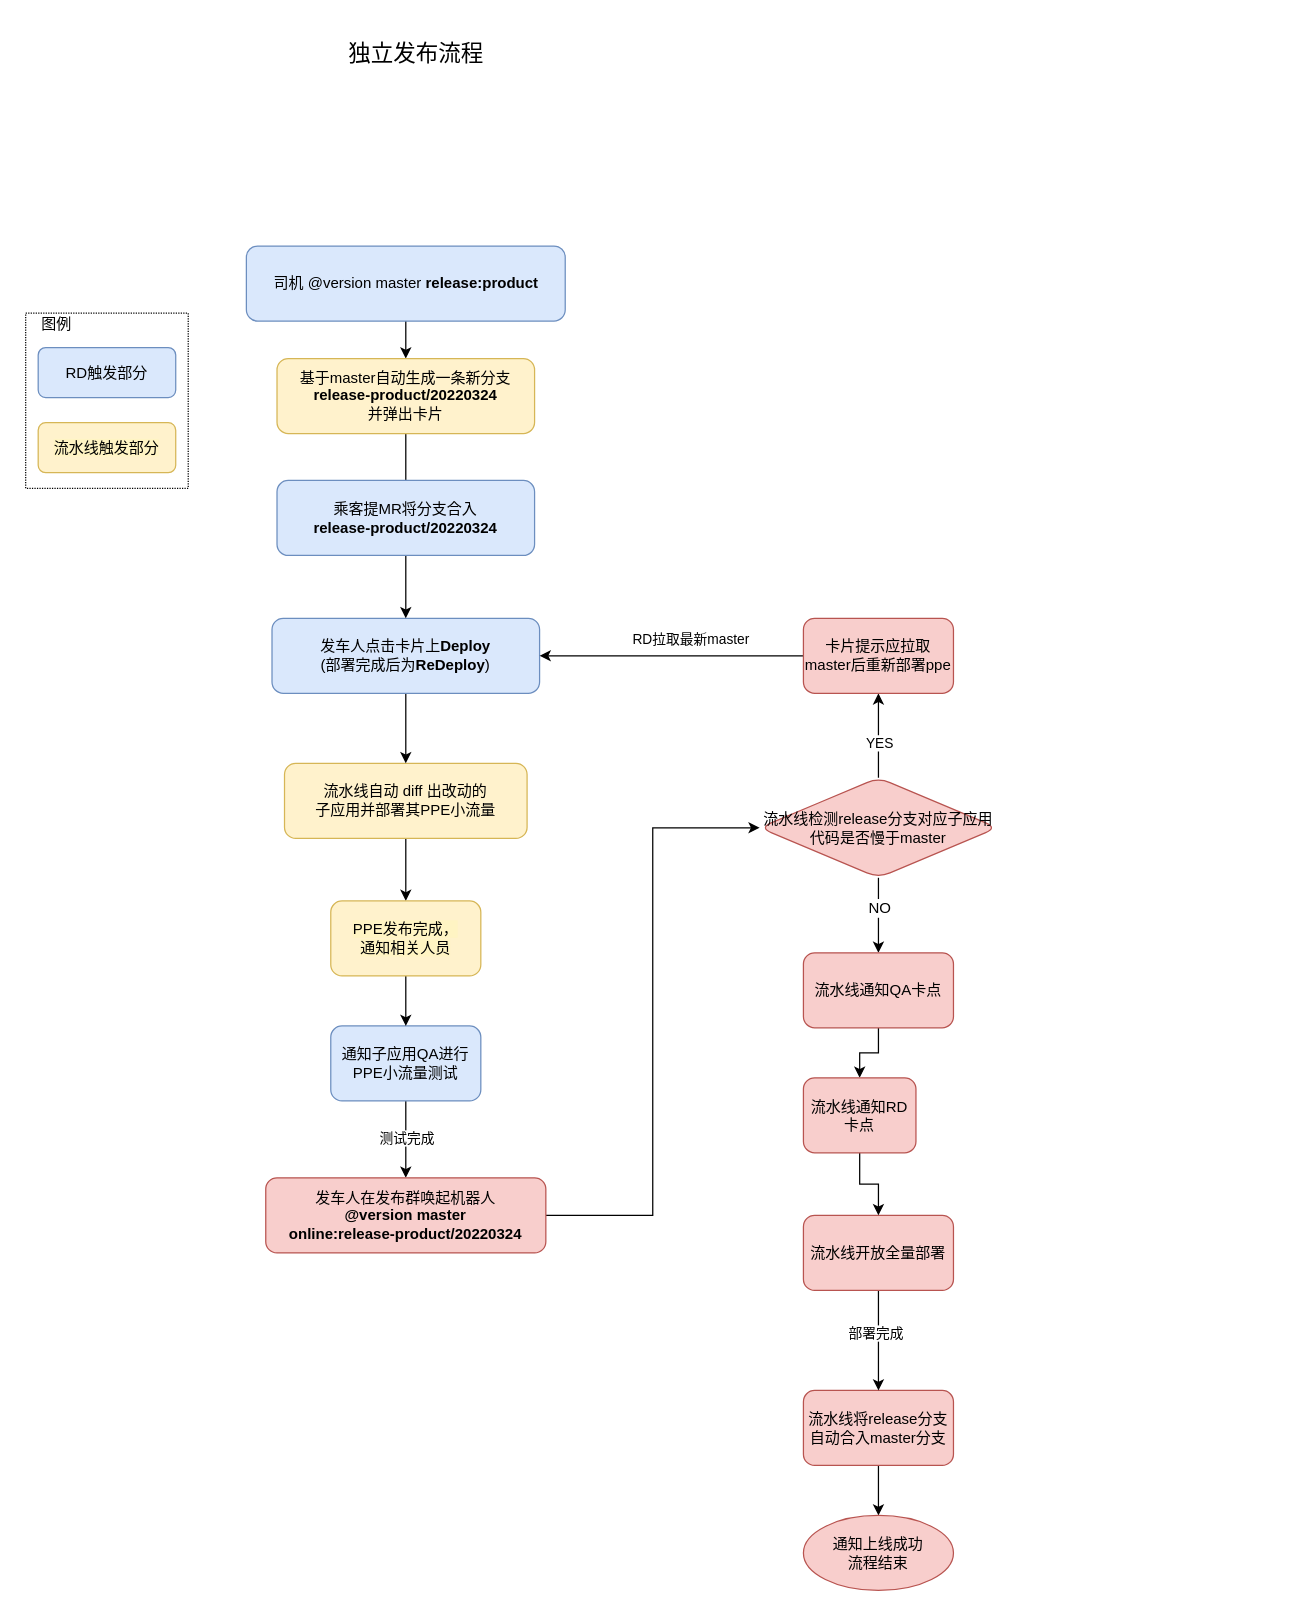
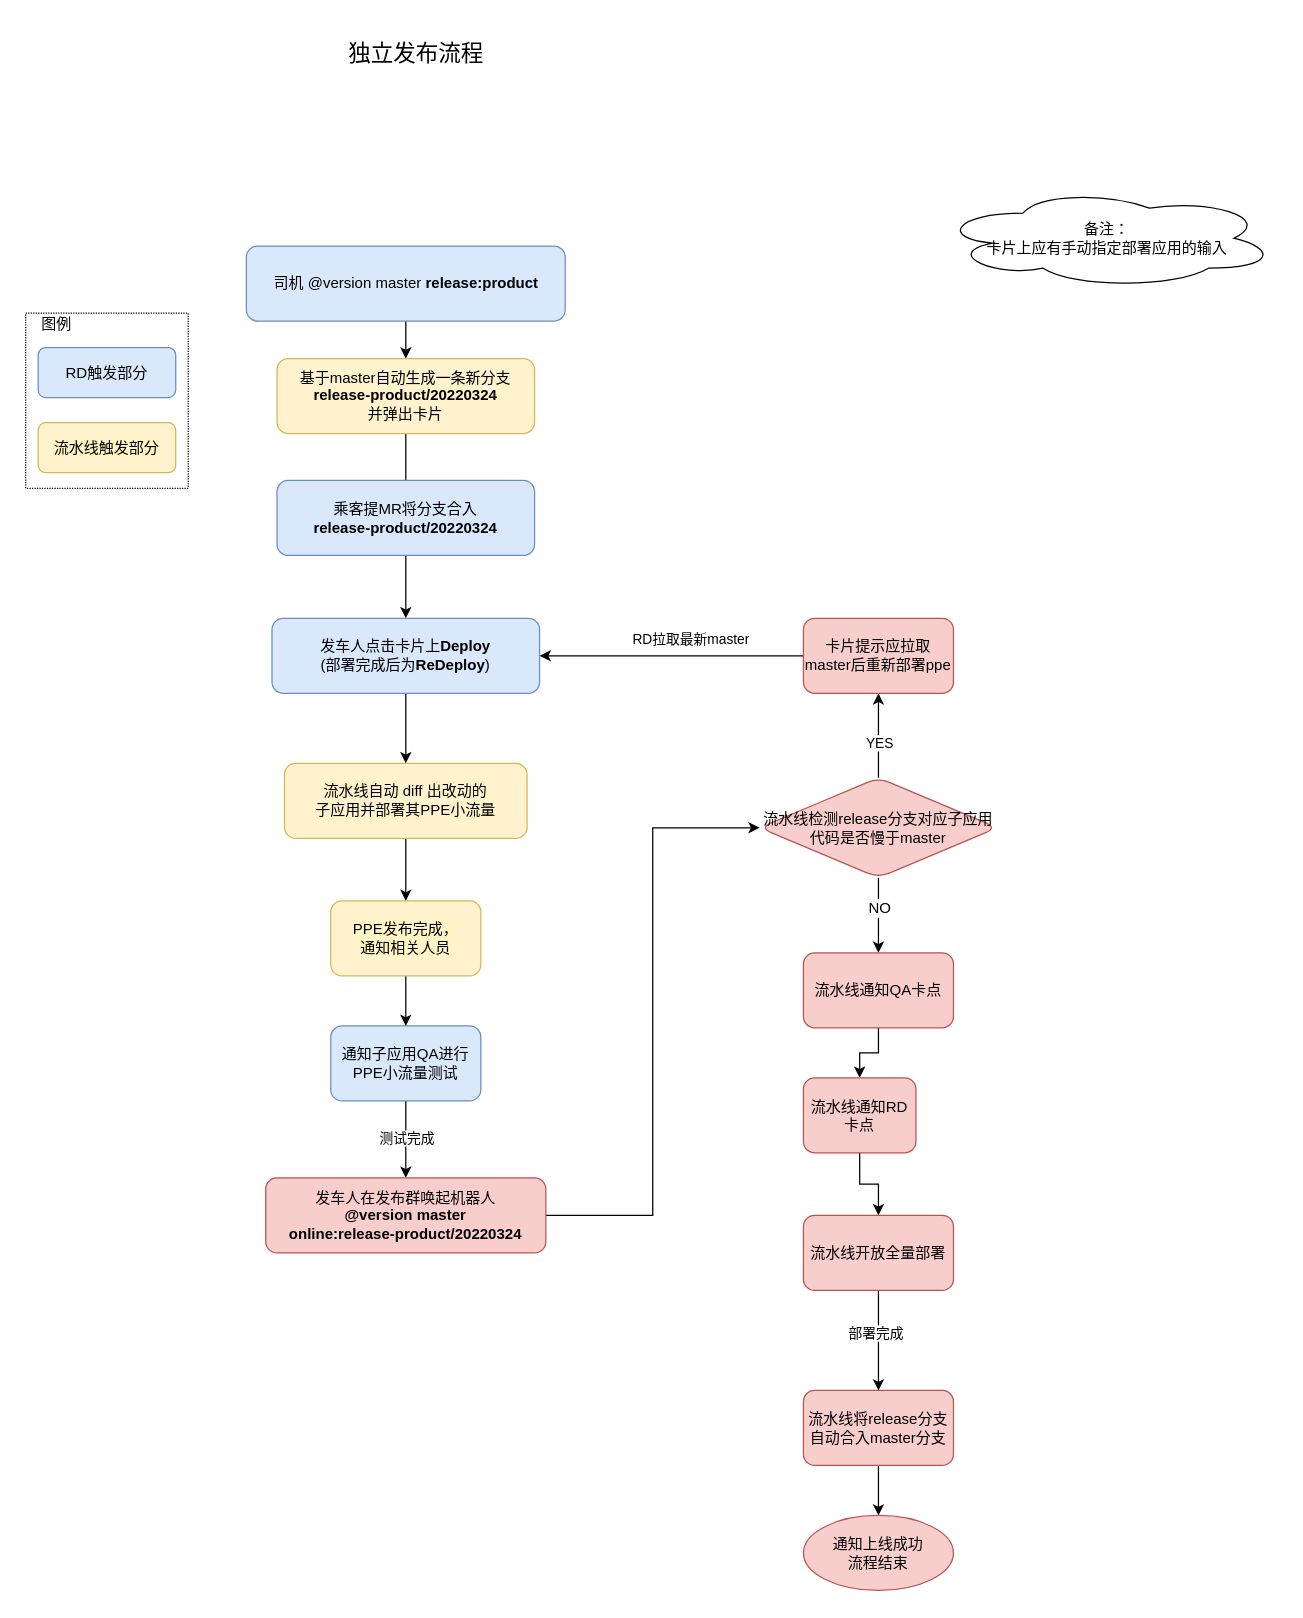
none -> (1107, 238)
